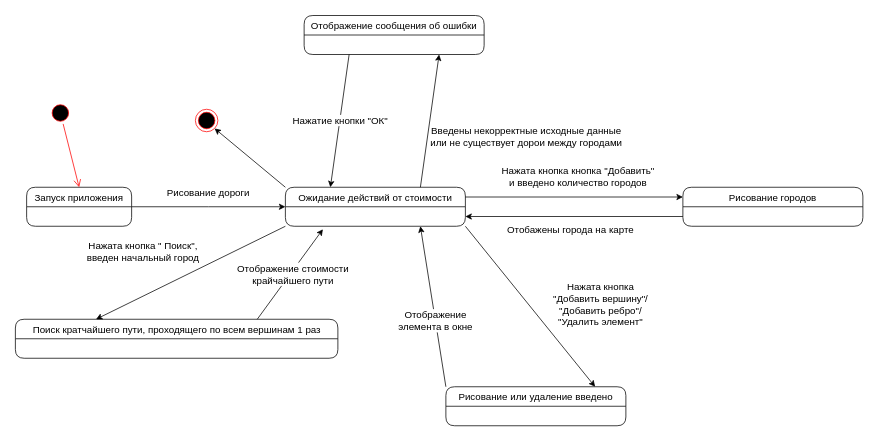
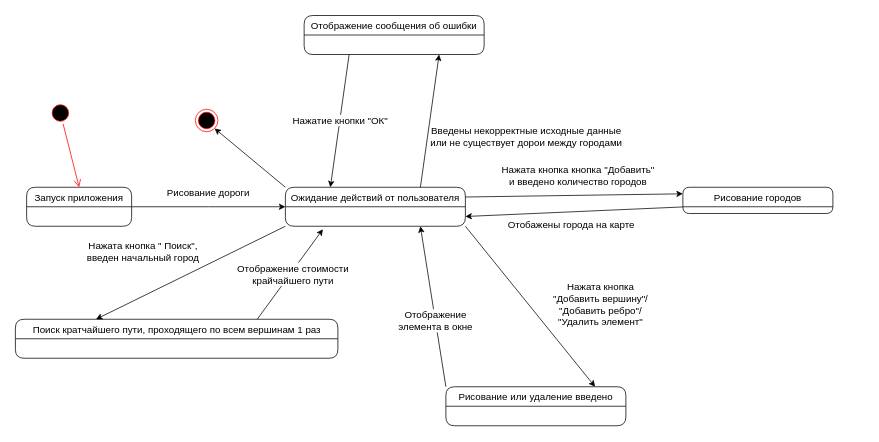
(375, 197) -> (375, 197)
(773, 207) -> (758, 200)
